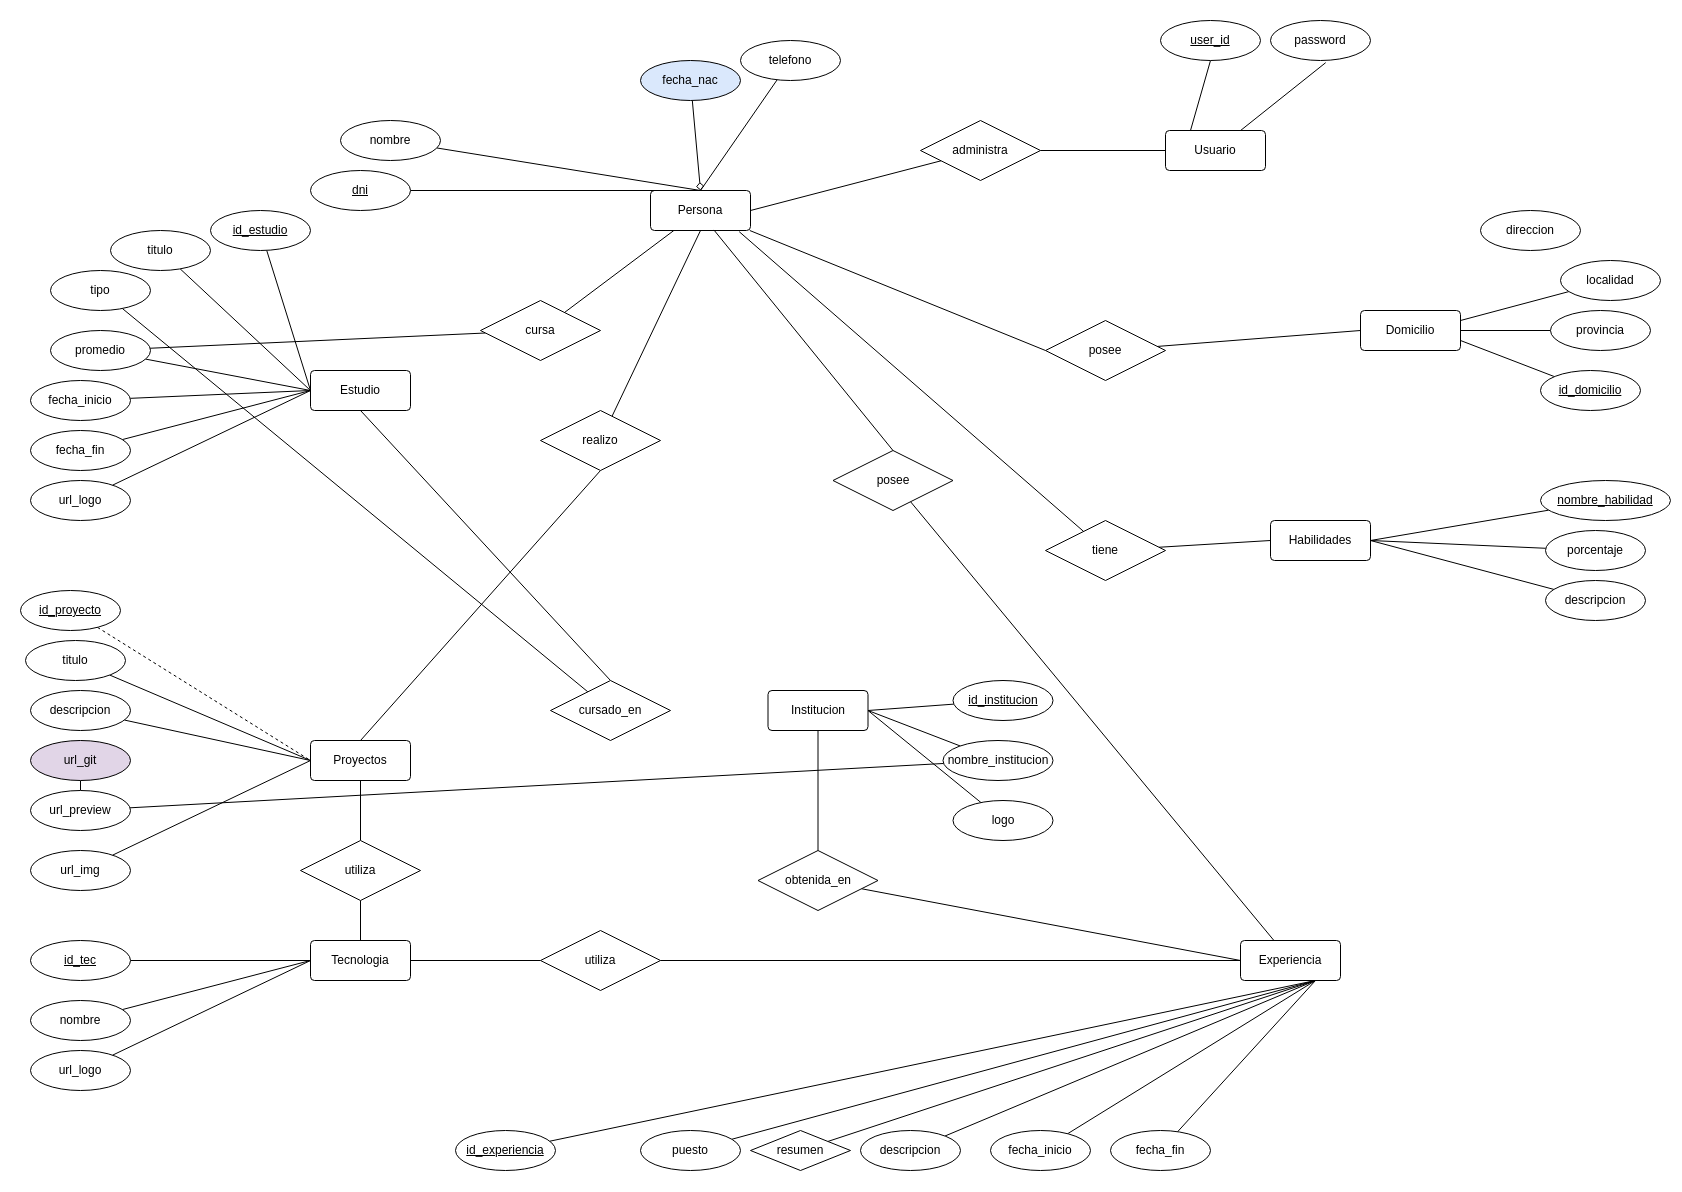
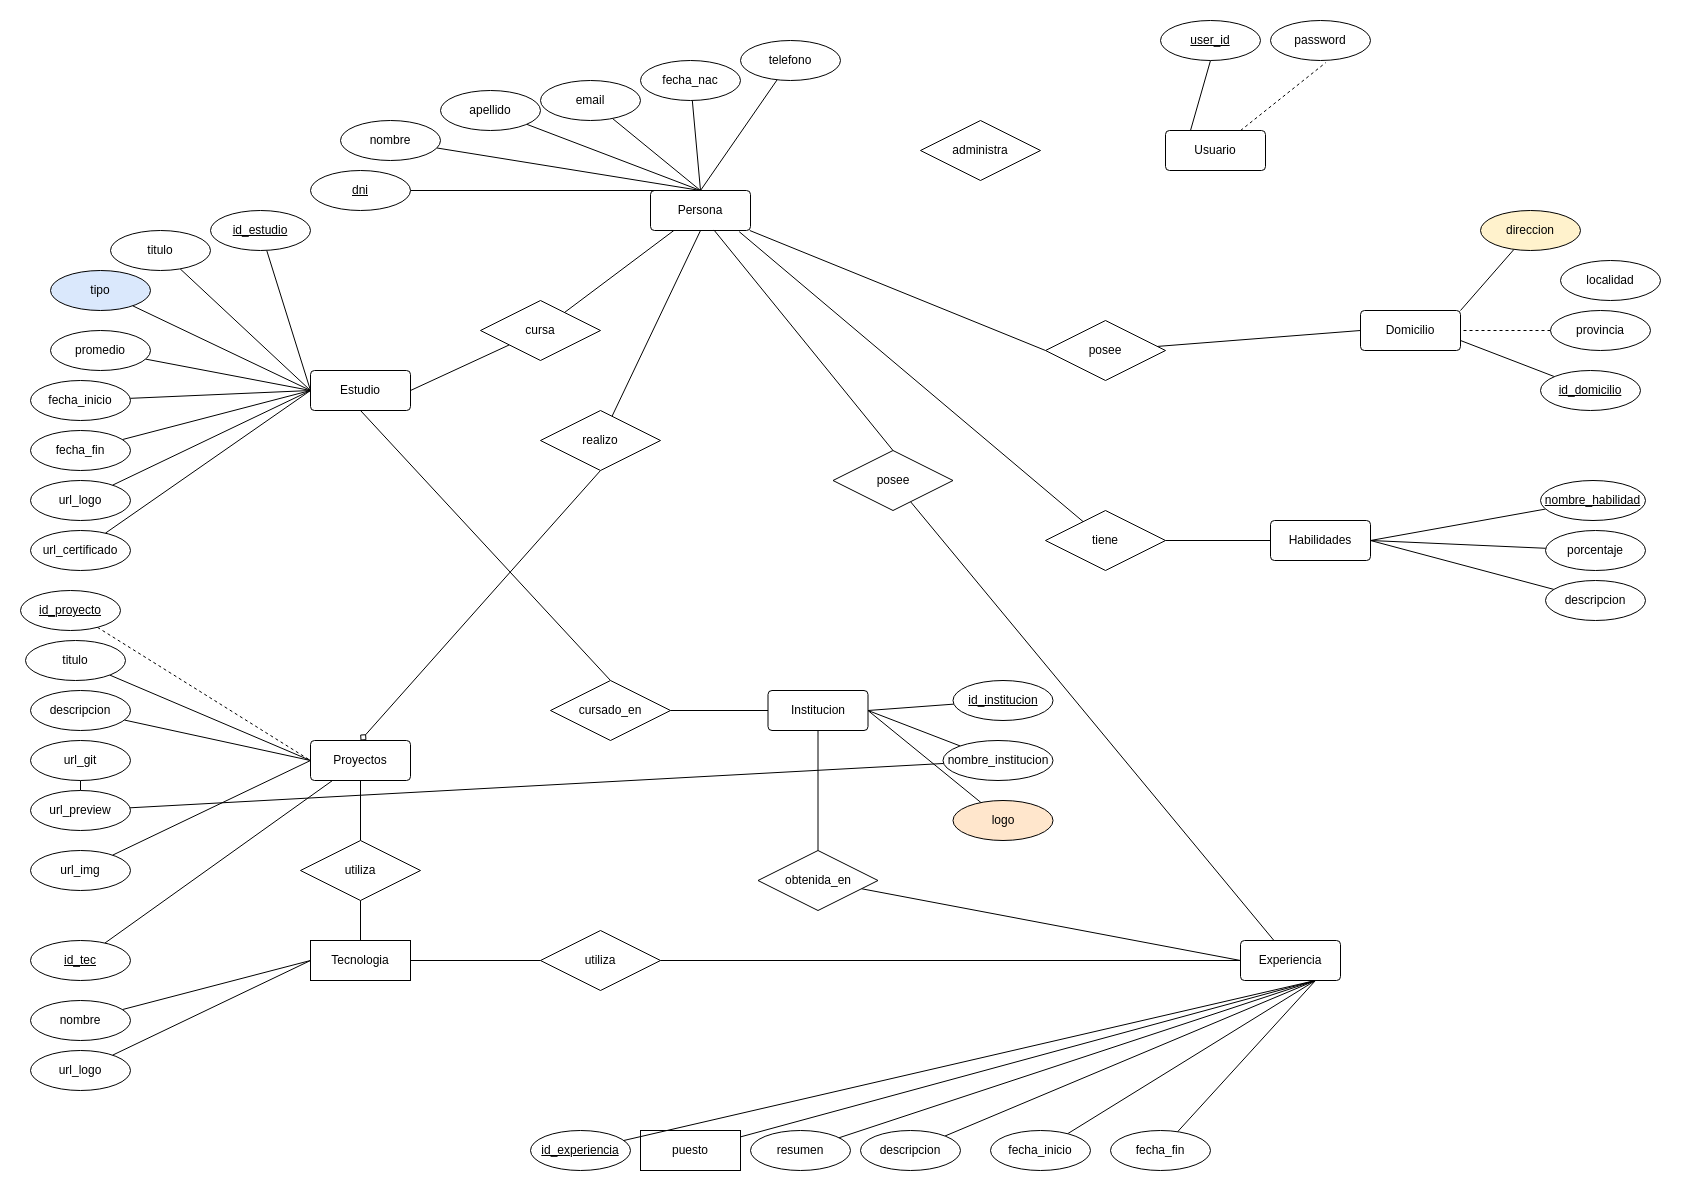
(691, 81) -> (691, 81)
(1283, 97) -> (1283, 97)
none -> (591, 101)
none -> (491, 111)
(1104, 151) -> none
none -> (655, 153)
none -> (609, 156)
(700, 182) -> (700, 183)
(846, 186) -> none
(1531, 231) -> (1531, 231)
none -> (1488, 280)
(101, 291) -> (101, 291)
(1515, 306) -> none
(1505, 331) -> (1505, 331)
(318, 341) -> (460, 368)
none -> (207, 463)
(355, 500) -> (218, 346)
(1606, 501) -> (1593, 501)
none -> (81, 551)
(1106, 551) -> (1106, 541)
none -> (719, 711)
(364, 737) -> (366, 734)
(81, 761) -> (81, 761)
(1003, 821) -> (1003, 821)
(218, 961) -> (218, 862)
(361, 961) -> (361, 961)
(506, 1151) -> (581, 1151)
(691, 1151) -> (691, 1151)
(801, 1151) -> (801, 1151)
